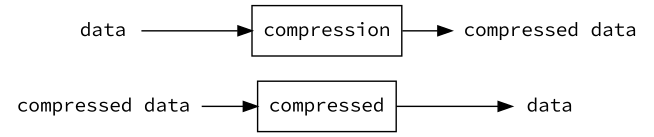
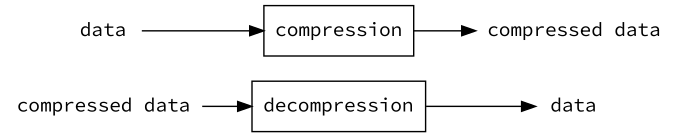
(327, 106) -> (339, 106)
